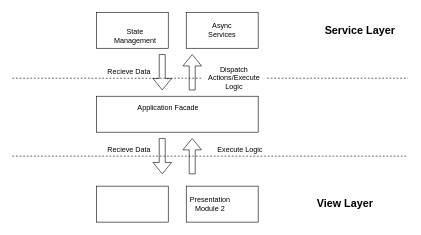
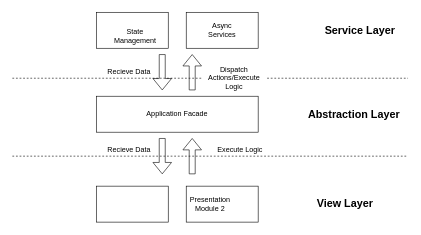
(168, 108) -> (177, 114)
none -> (354, 114)
